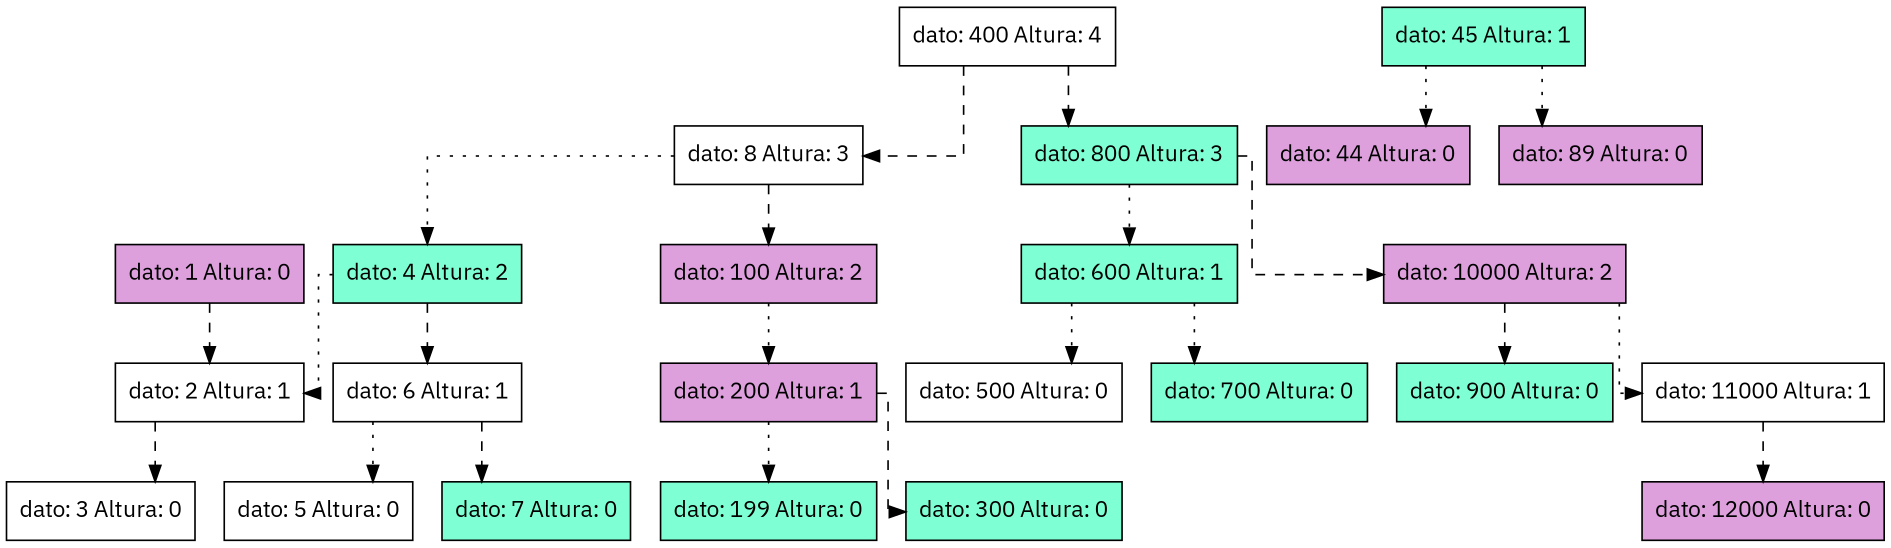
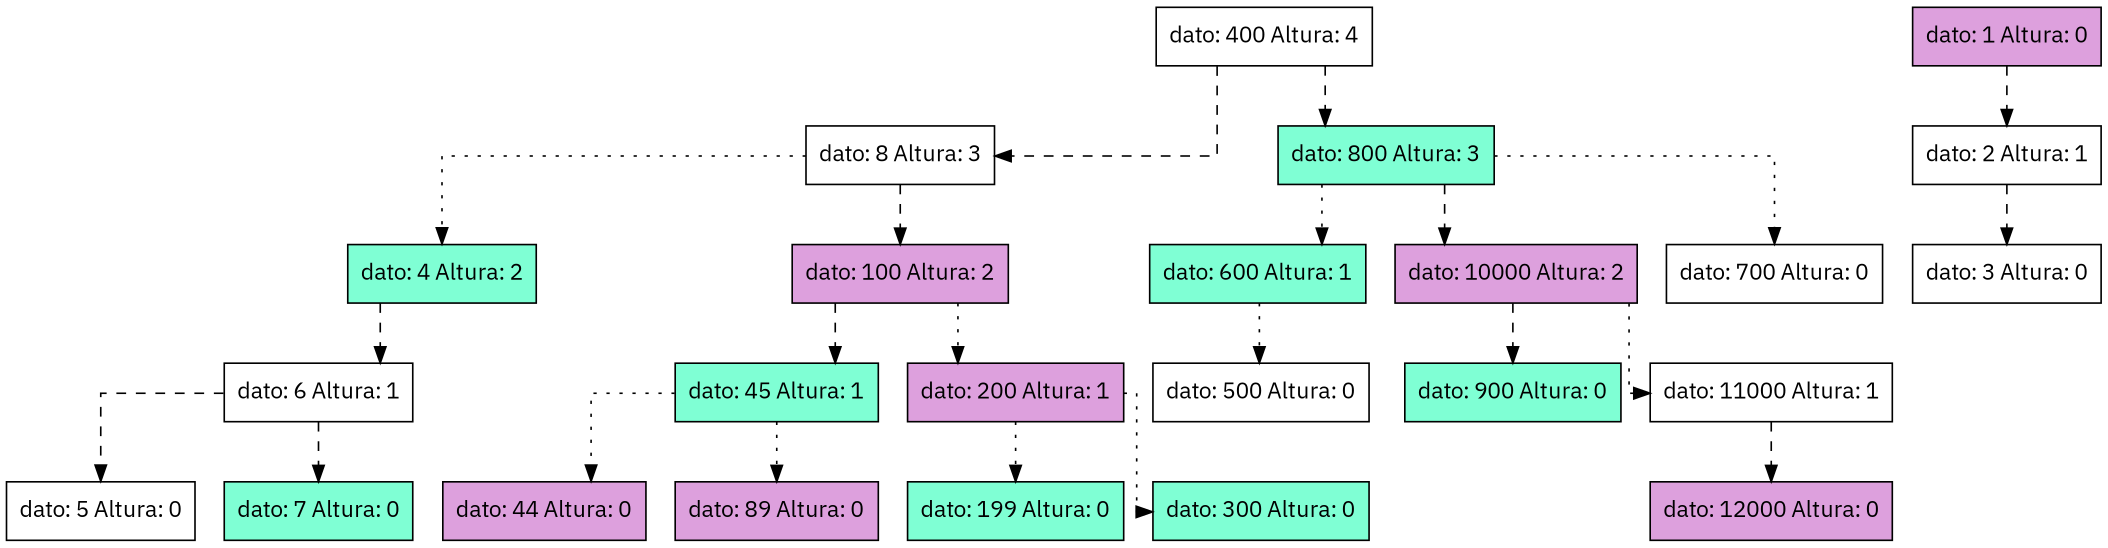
none -> (835, 325)
(1194, 325) -> (1670, 156)
(318, 328) -> none
(1259, 392) -> (1774, 274)
(373, 444) -> (126, 393)
(888, 448) -> (1137, 447)
